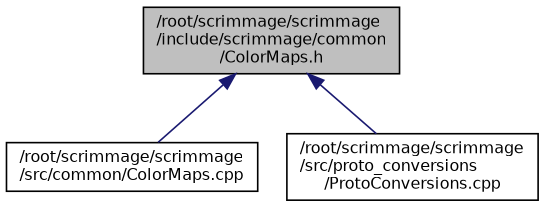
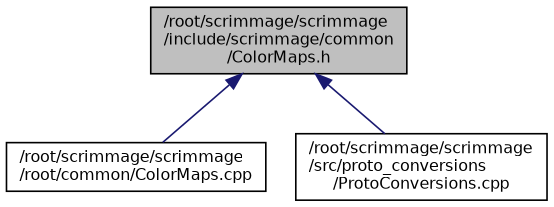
(132, 167) -> (136, 167)
